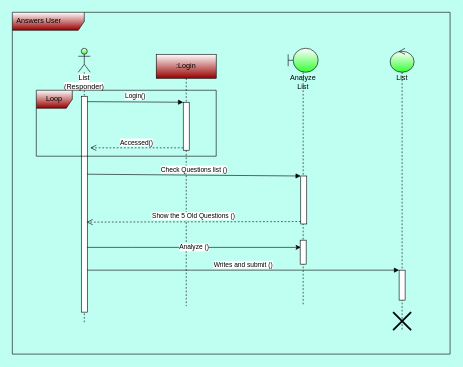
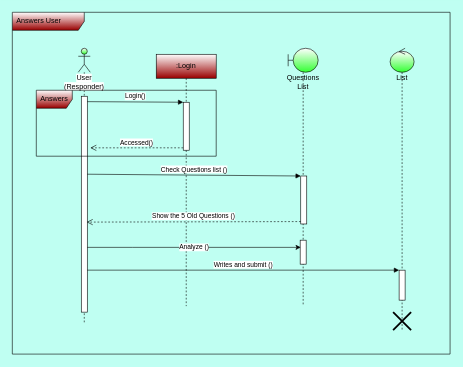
(303, 83) -> (303, 83)
(54, 99) -> (54, 99)
(84, 104) -> (84, 104)
